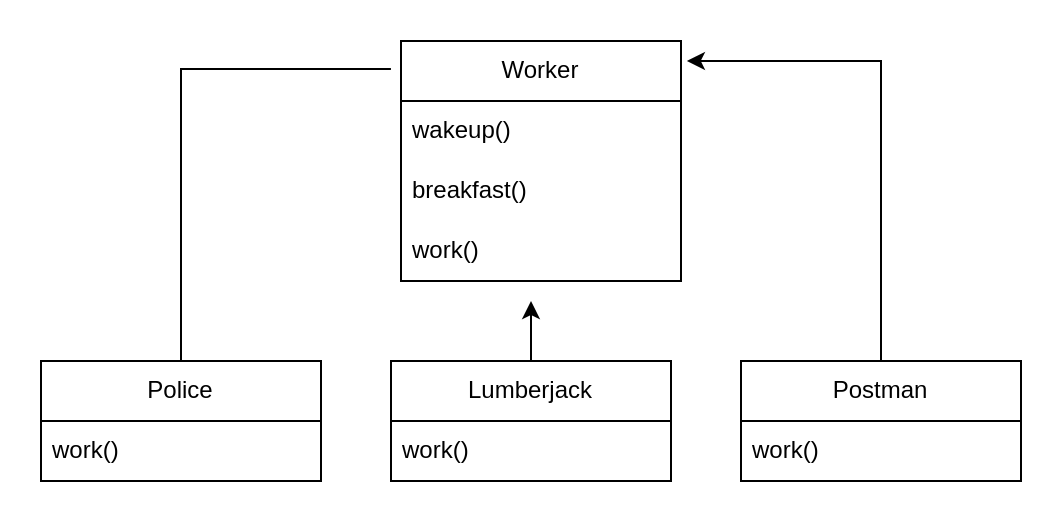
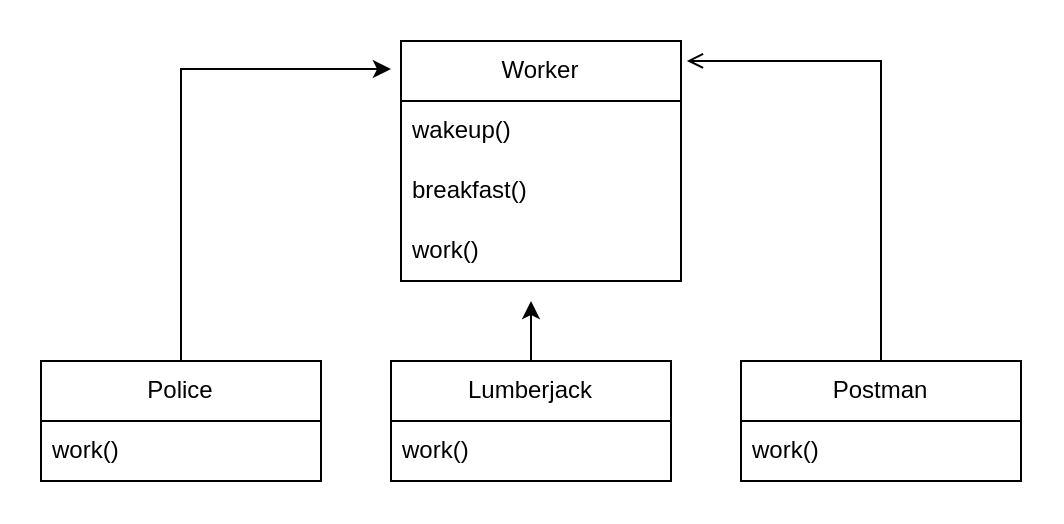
(702, 61) -> (698, 61)
(382, 69) -> (376, 69)
